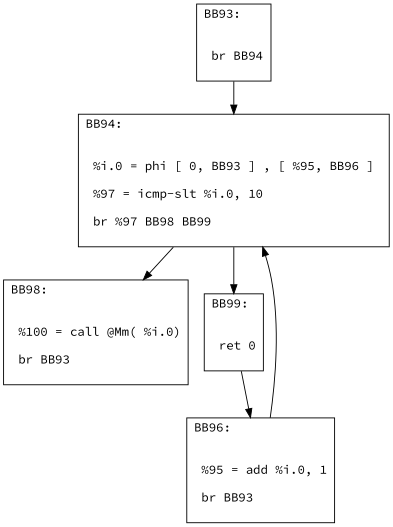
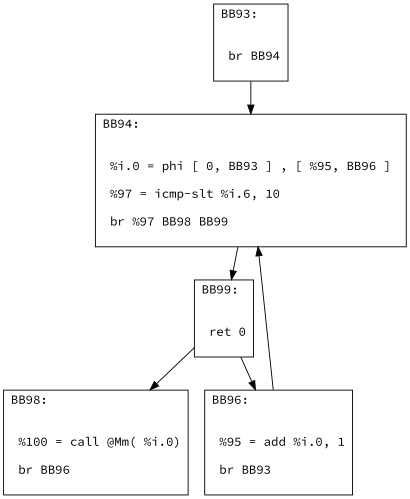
(175, 194) -> (192, 194)
(161, 260) -> (176, 366)
(41, 360) -> (41, 470)
